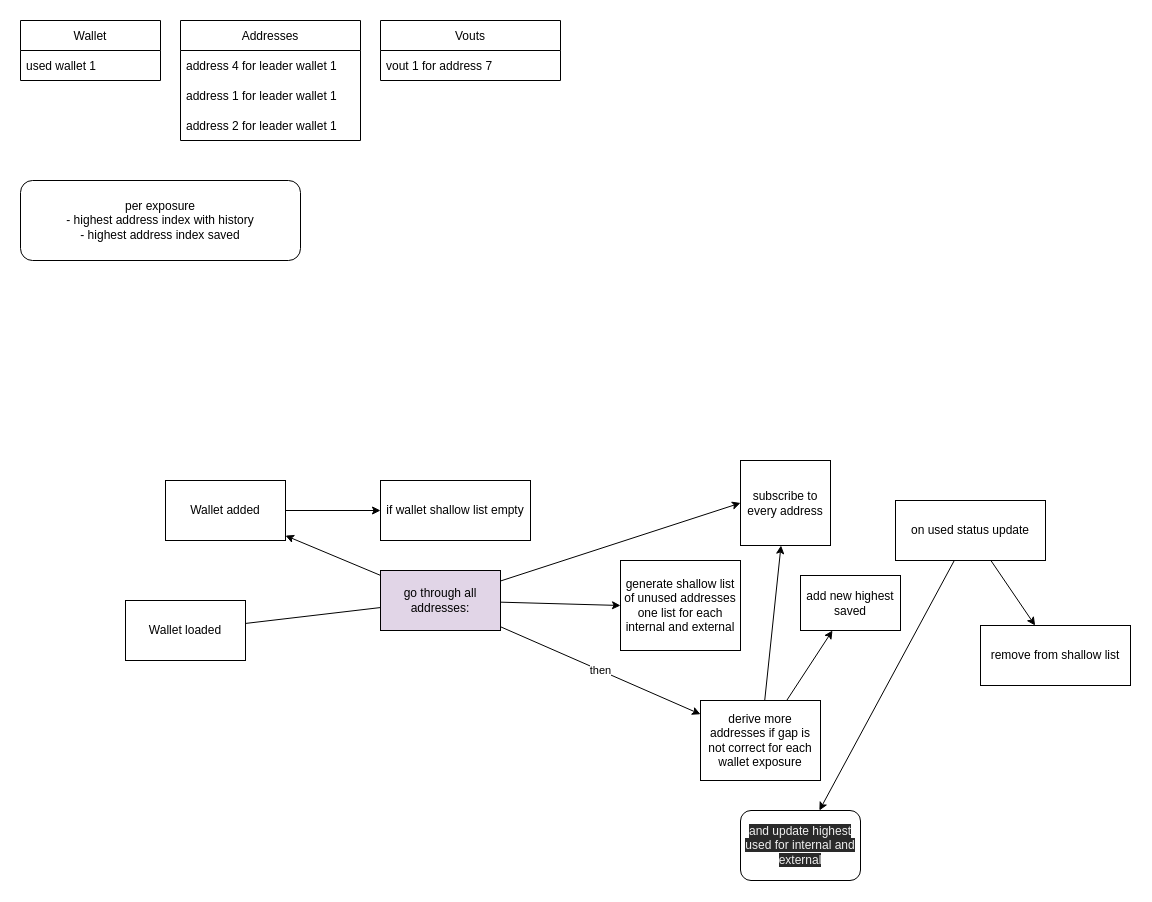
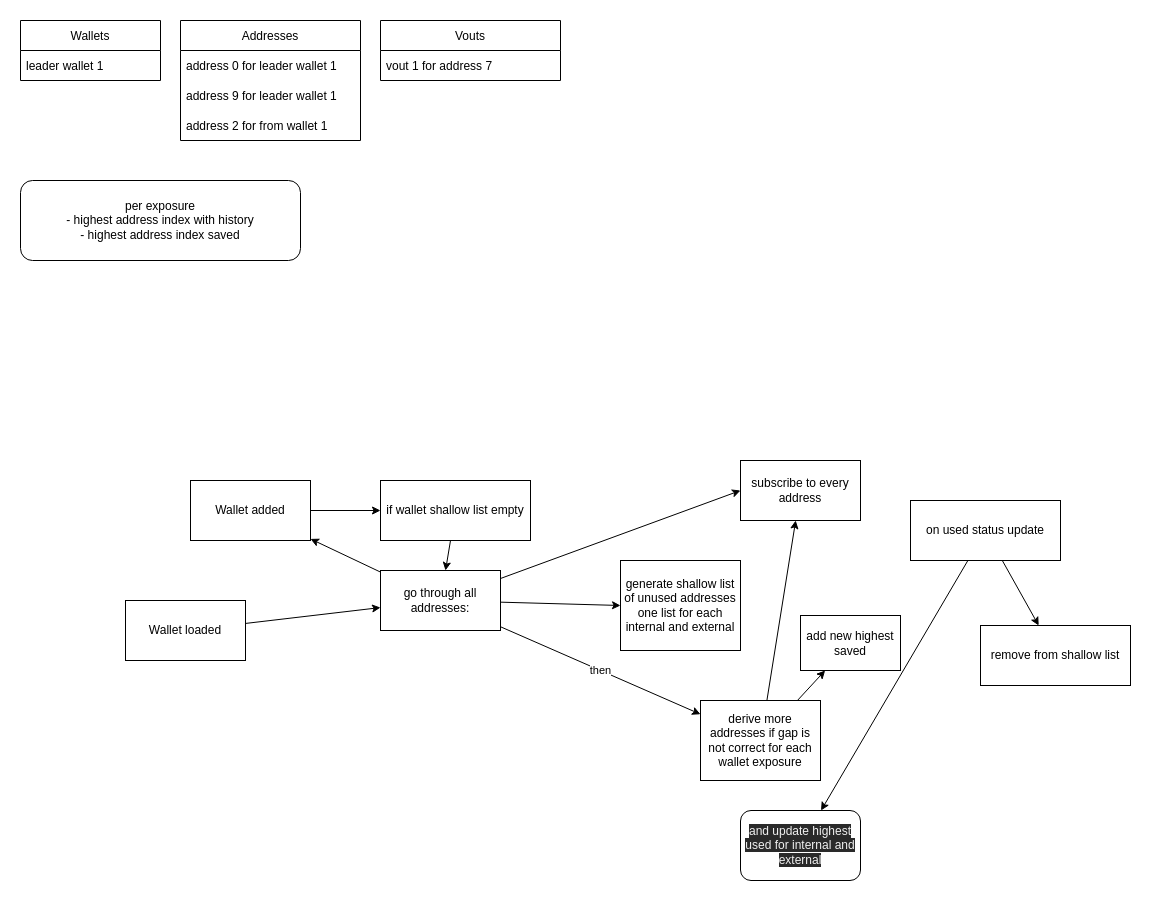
(90, 36) -> (90, 36)
(63, 66) -> (69, 66)
(271, 66) -> (271, 66)
(271, 96) -> (271, 96)
(271, 126) -> (266, 126)
(786, 503) -> (801, 491)
(226, 511) -> (251, 511)
(971, 531) -> (986, 531)
none -> (449, 552)
(441, 601) -> (441, 601)
(851, 603) -> (851, 643)
(375, 608) -> (372, 609)
